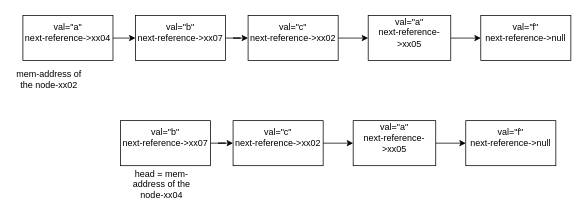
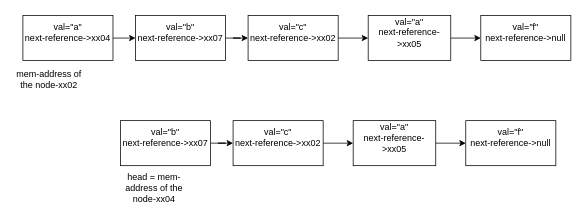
(162, 184) -> (154, 188)
